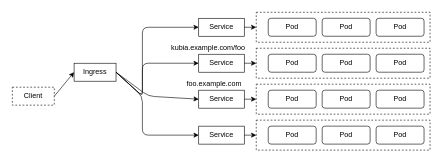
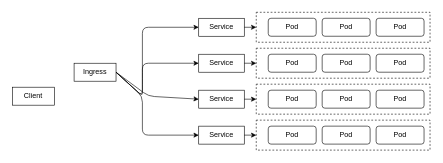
(209, 48) -> none
(215, 84) -> none
(63, 86) -> none
(33, 96) -> (33, 96)
